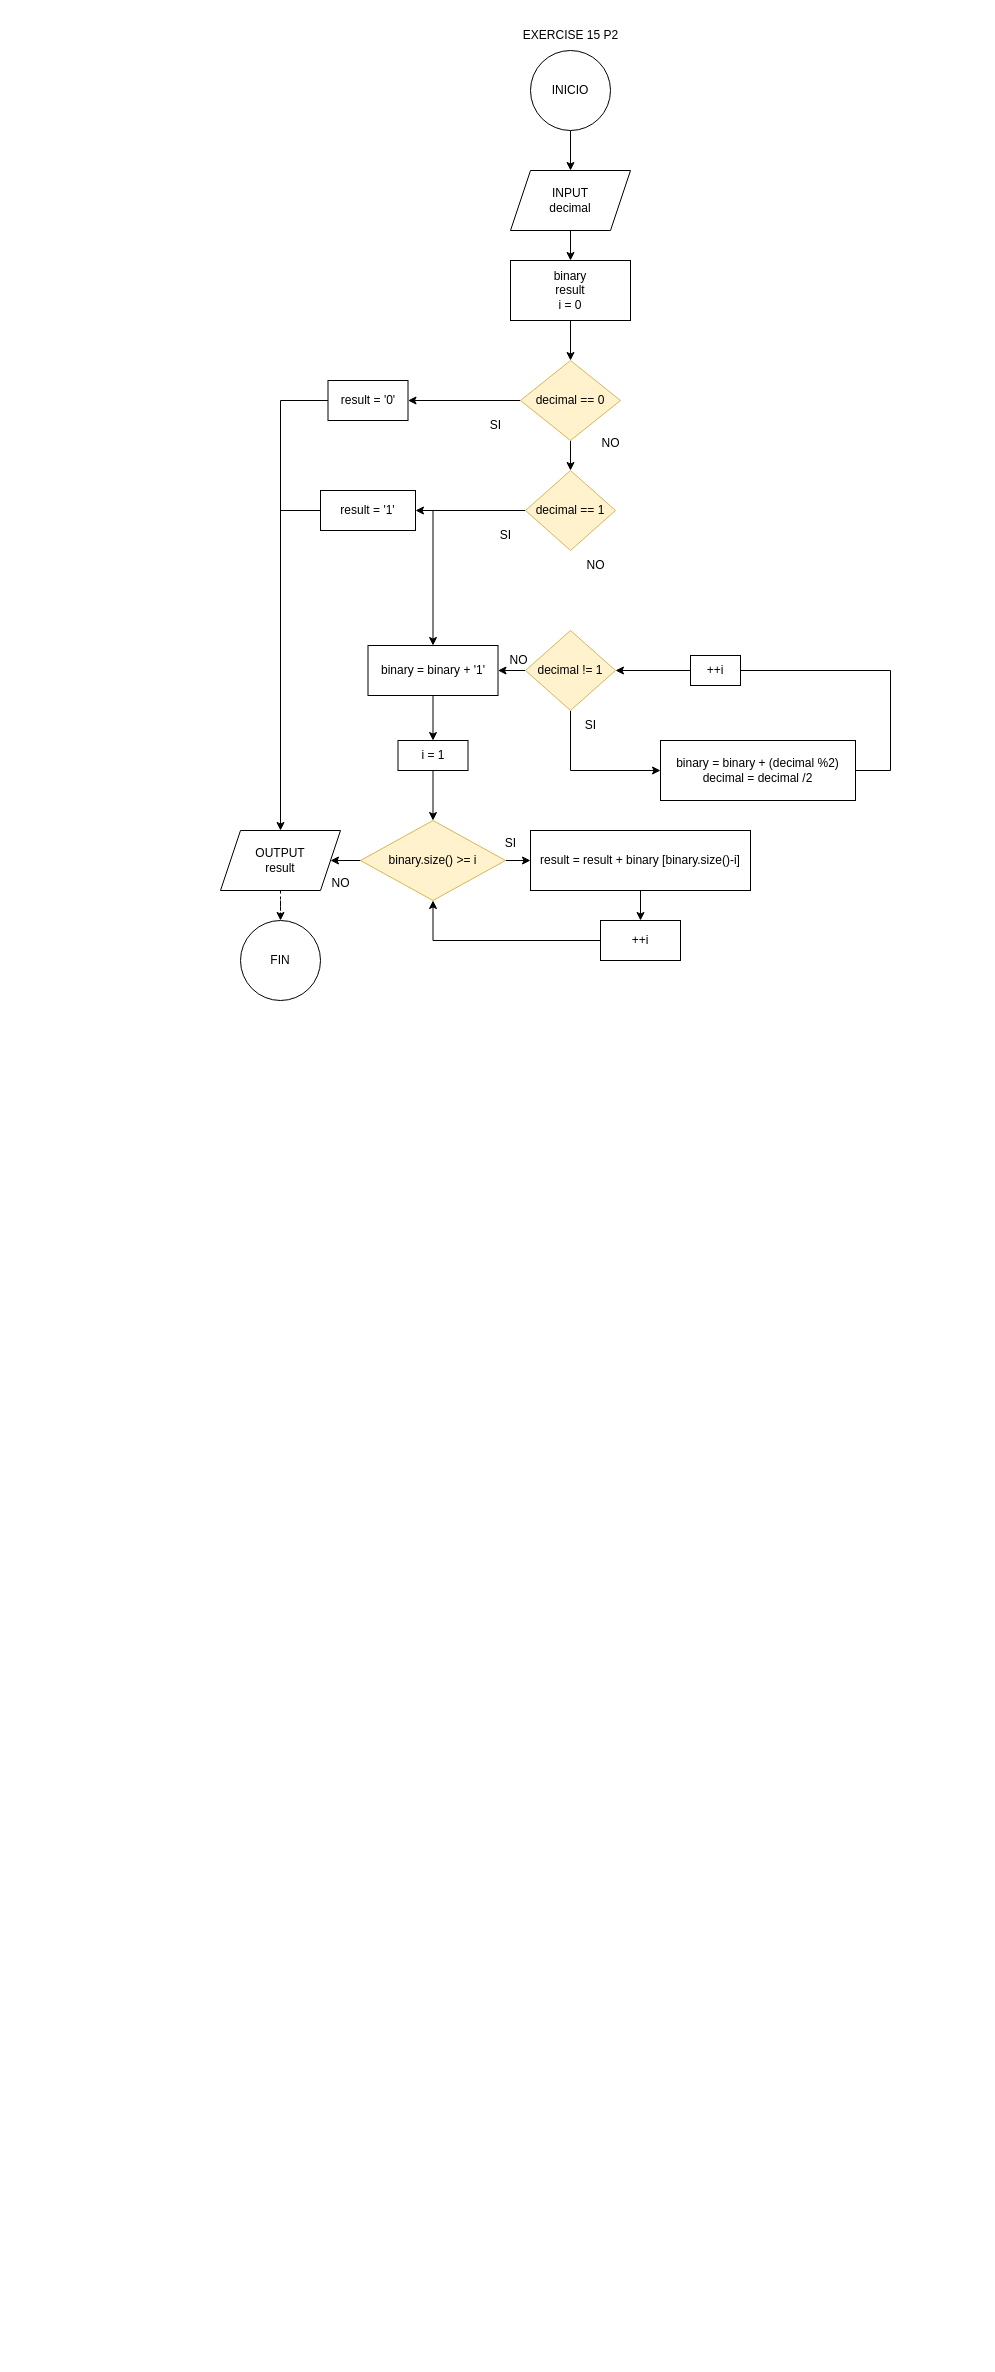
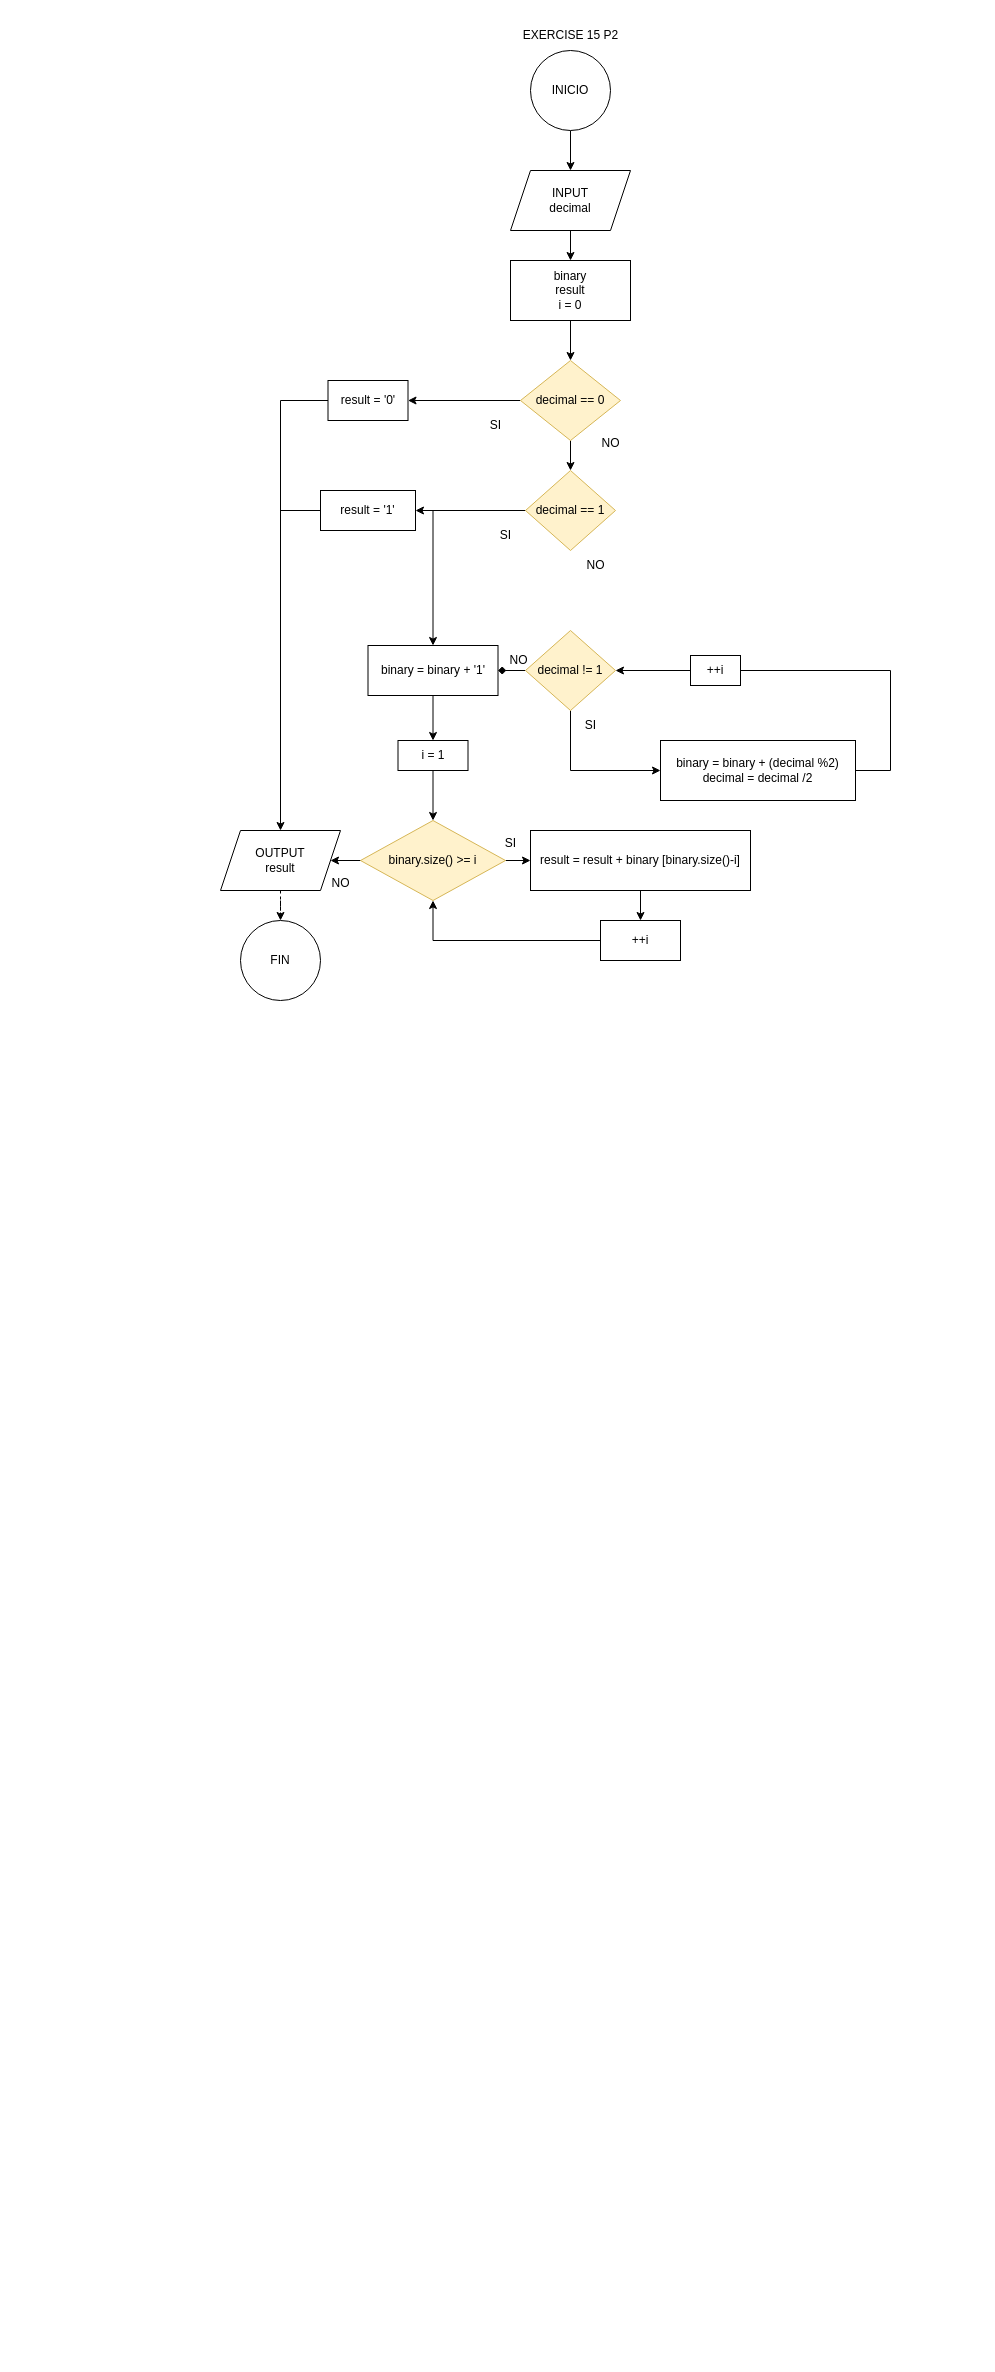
(505, 671) -> (507, 671)
